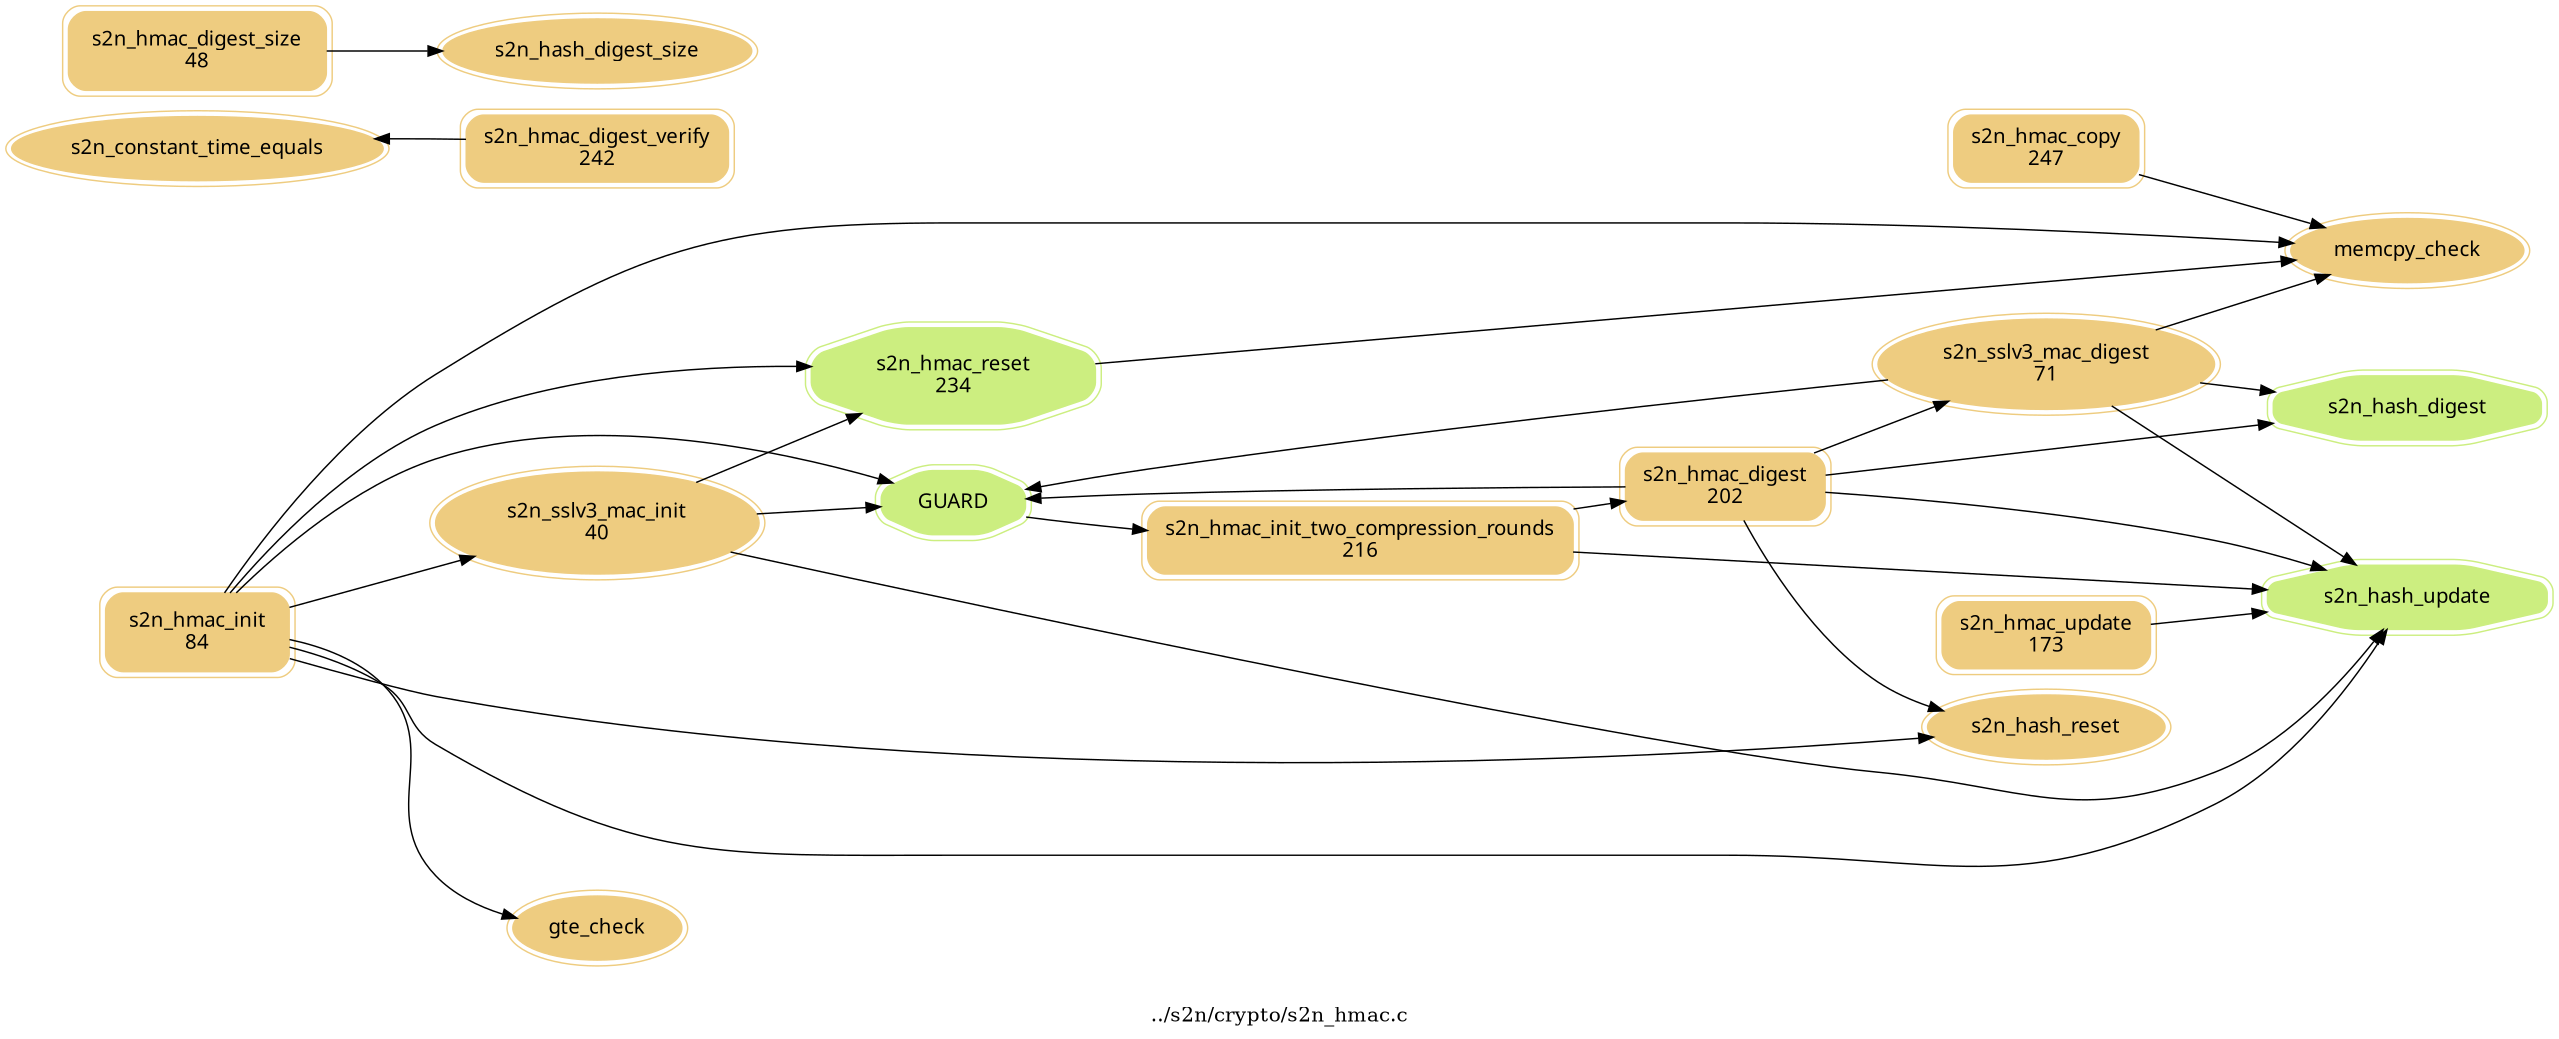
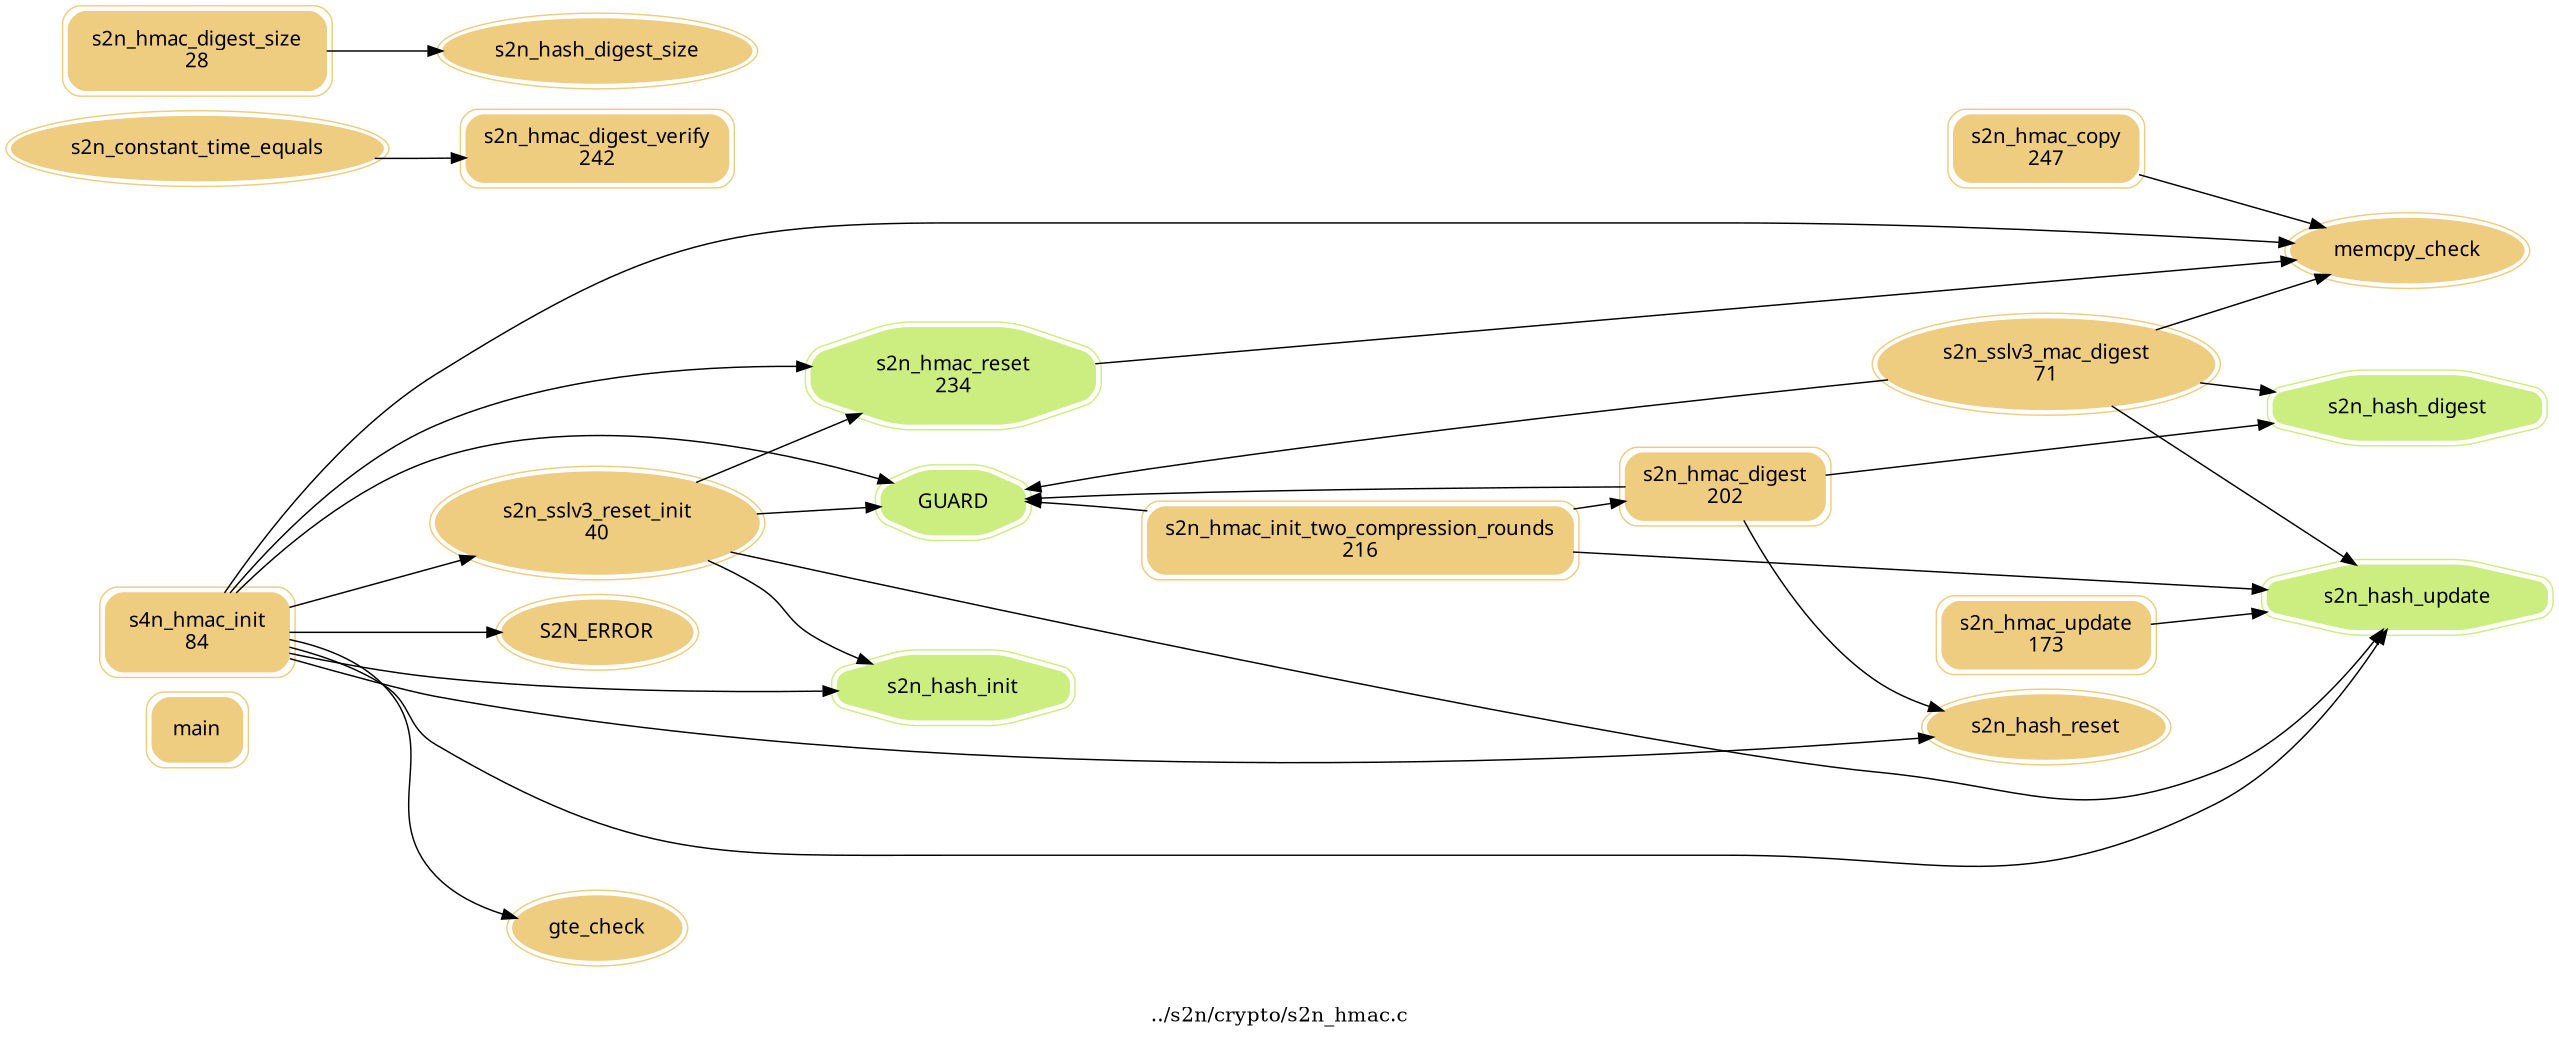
(197, 51) -> (197, 51)
(428, 139) -> (413, 158)
(1875, 430) -> none
(2070, 517) -> none
(597, 523) -> (597, 523)
(1079, 523) -> (1094, 506)
(197, 632) -> (197, 632)
none -> (597, 632)
none -> (953, 688)
none -> (197, 730)
